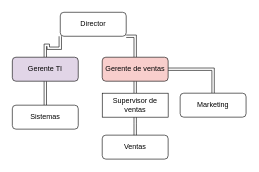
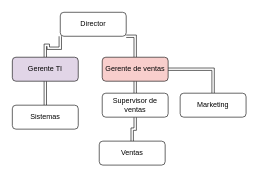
(135, 105) -> (135, 105)
(135, 147) -> (132, 153)
